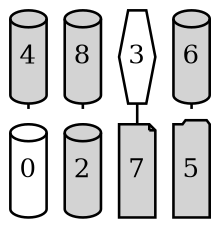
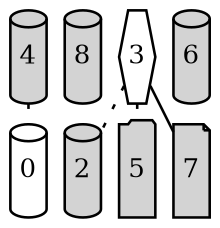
(83, 114) -> (113, 109)
(192, 114) -> (137, 114)
